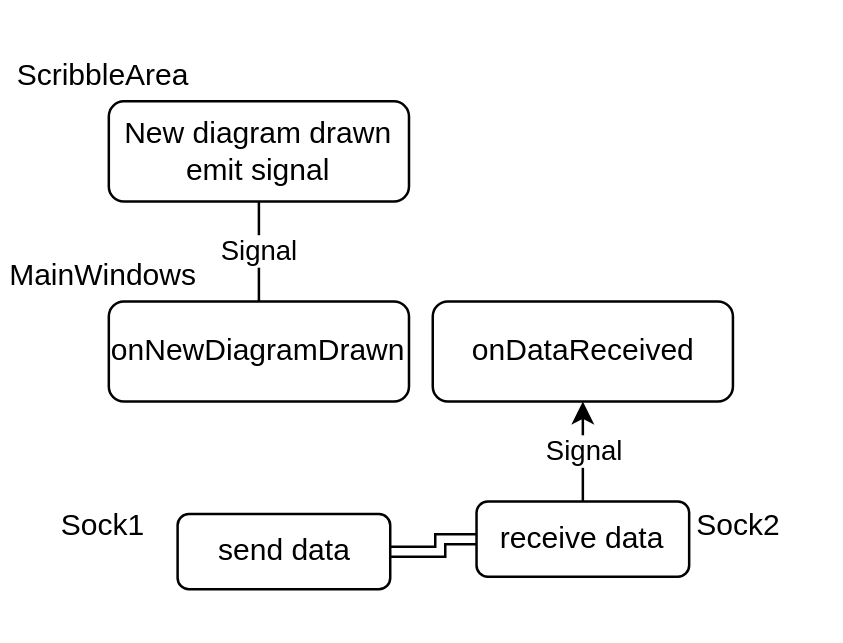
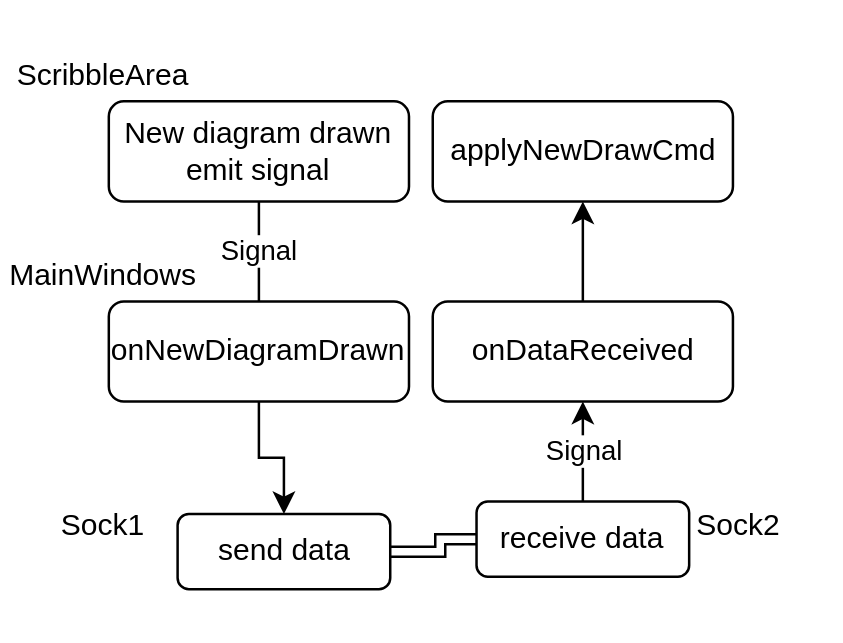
none -> (583, 151)
none -> (583, 259)
none -> (263, 458)
